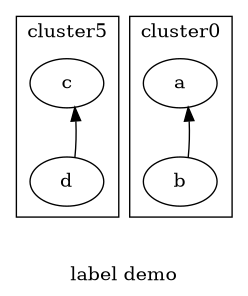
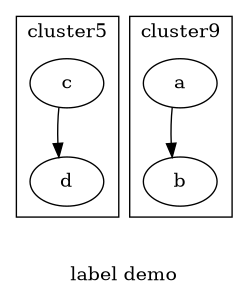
(181, 32) -> (181, 32)
(76, 139) -> (58, 125)
(189, 139) -> (171, 125)
